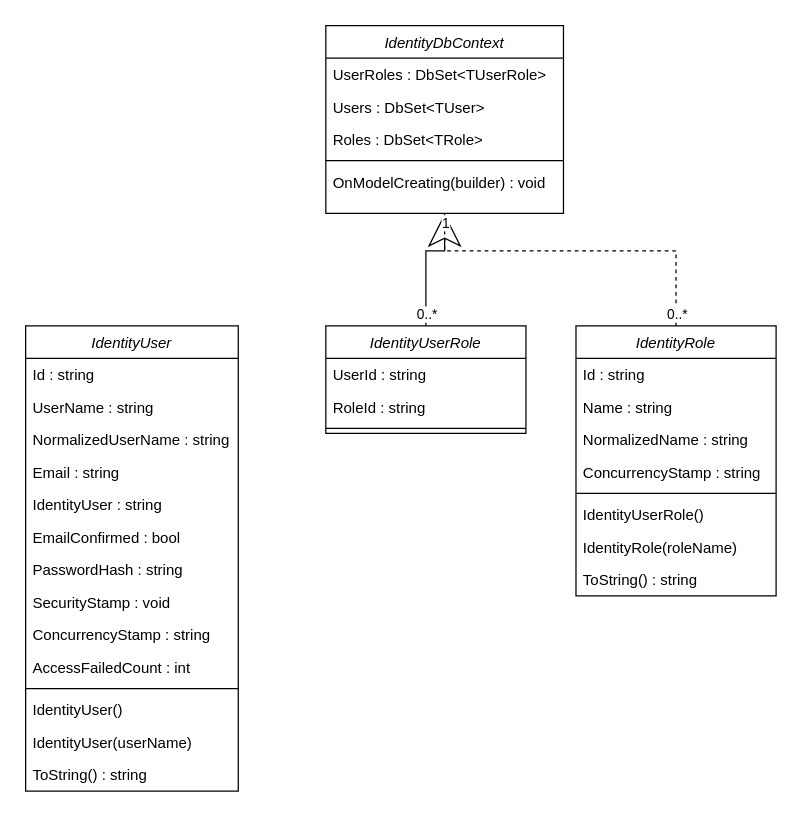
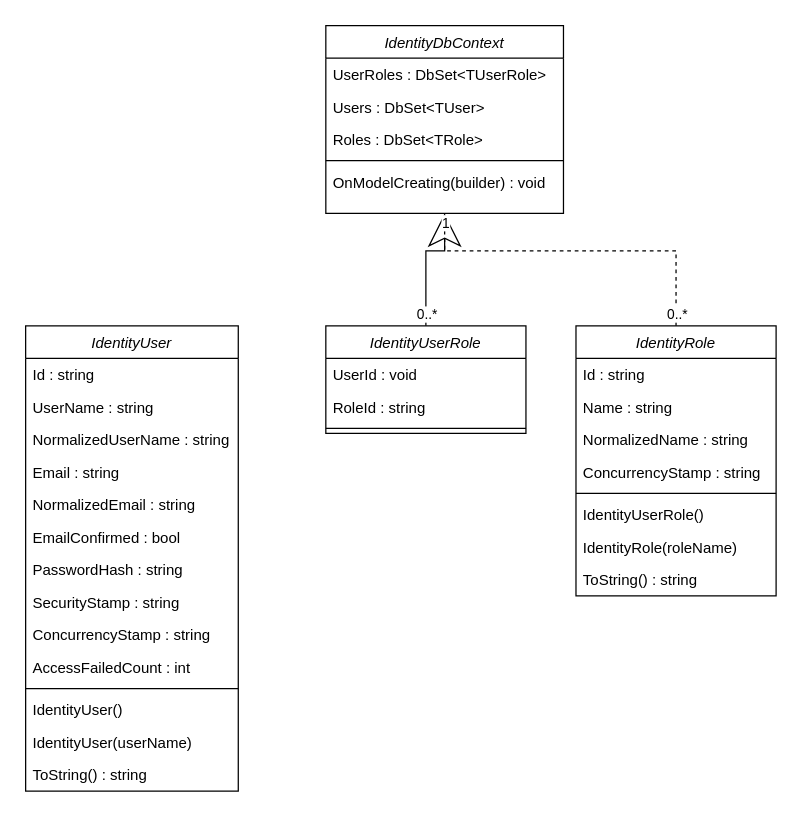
(388, 375) -> (379, 375)
(111, 505) -> (118, 505)
(107, 603) -> (115, 603)
